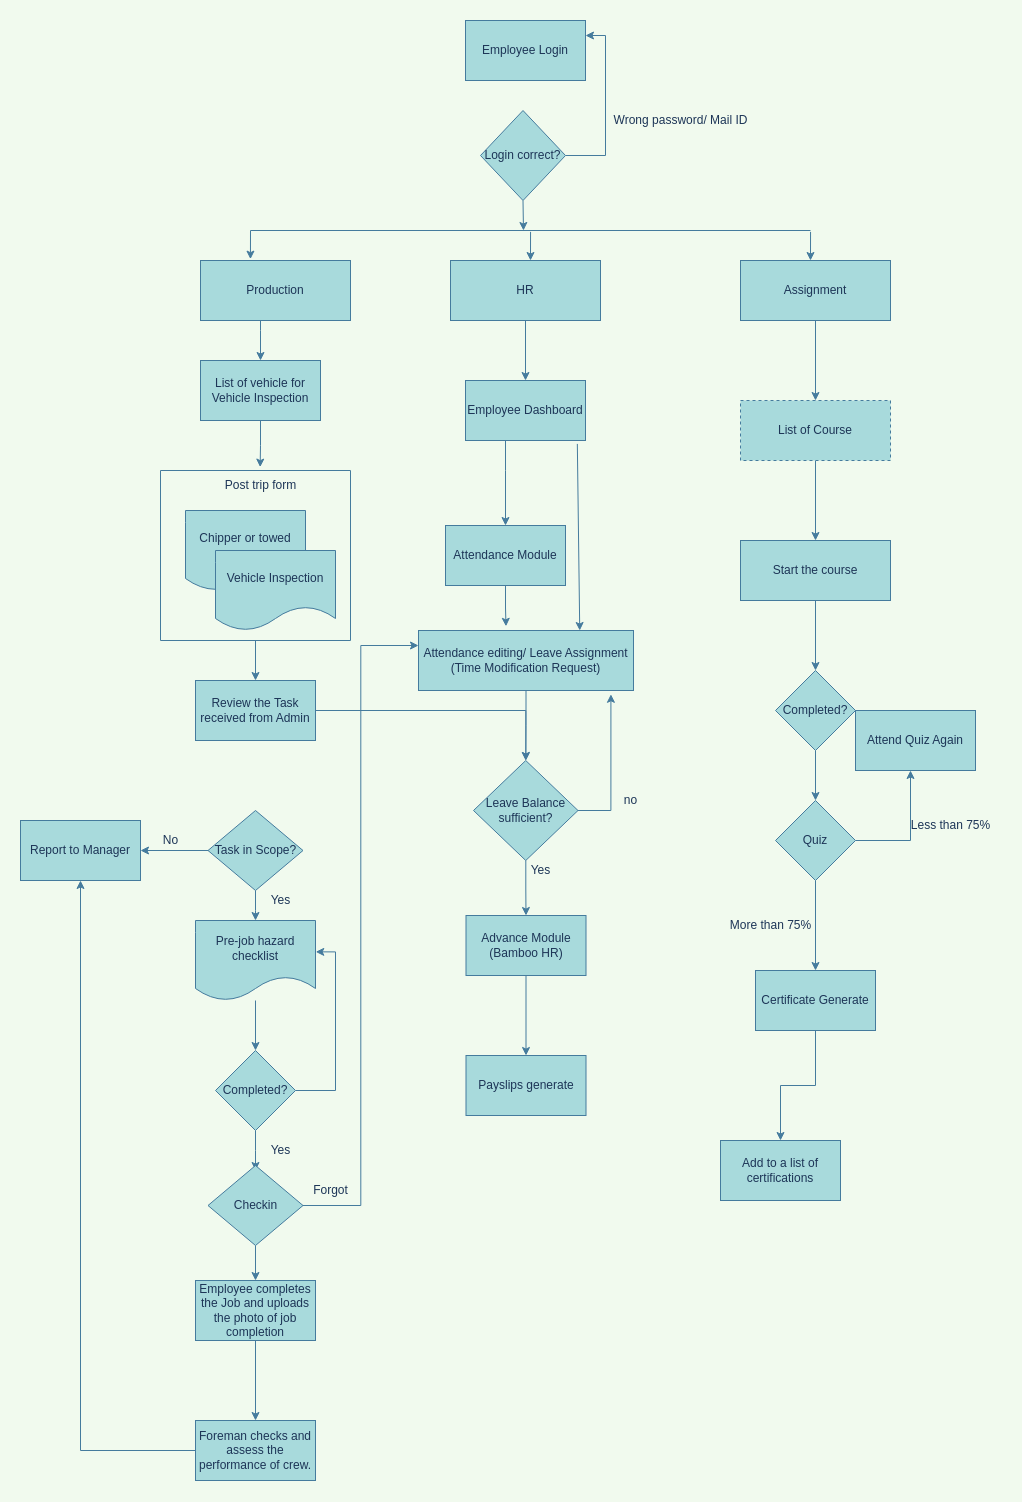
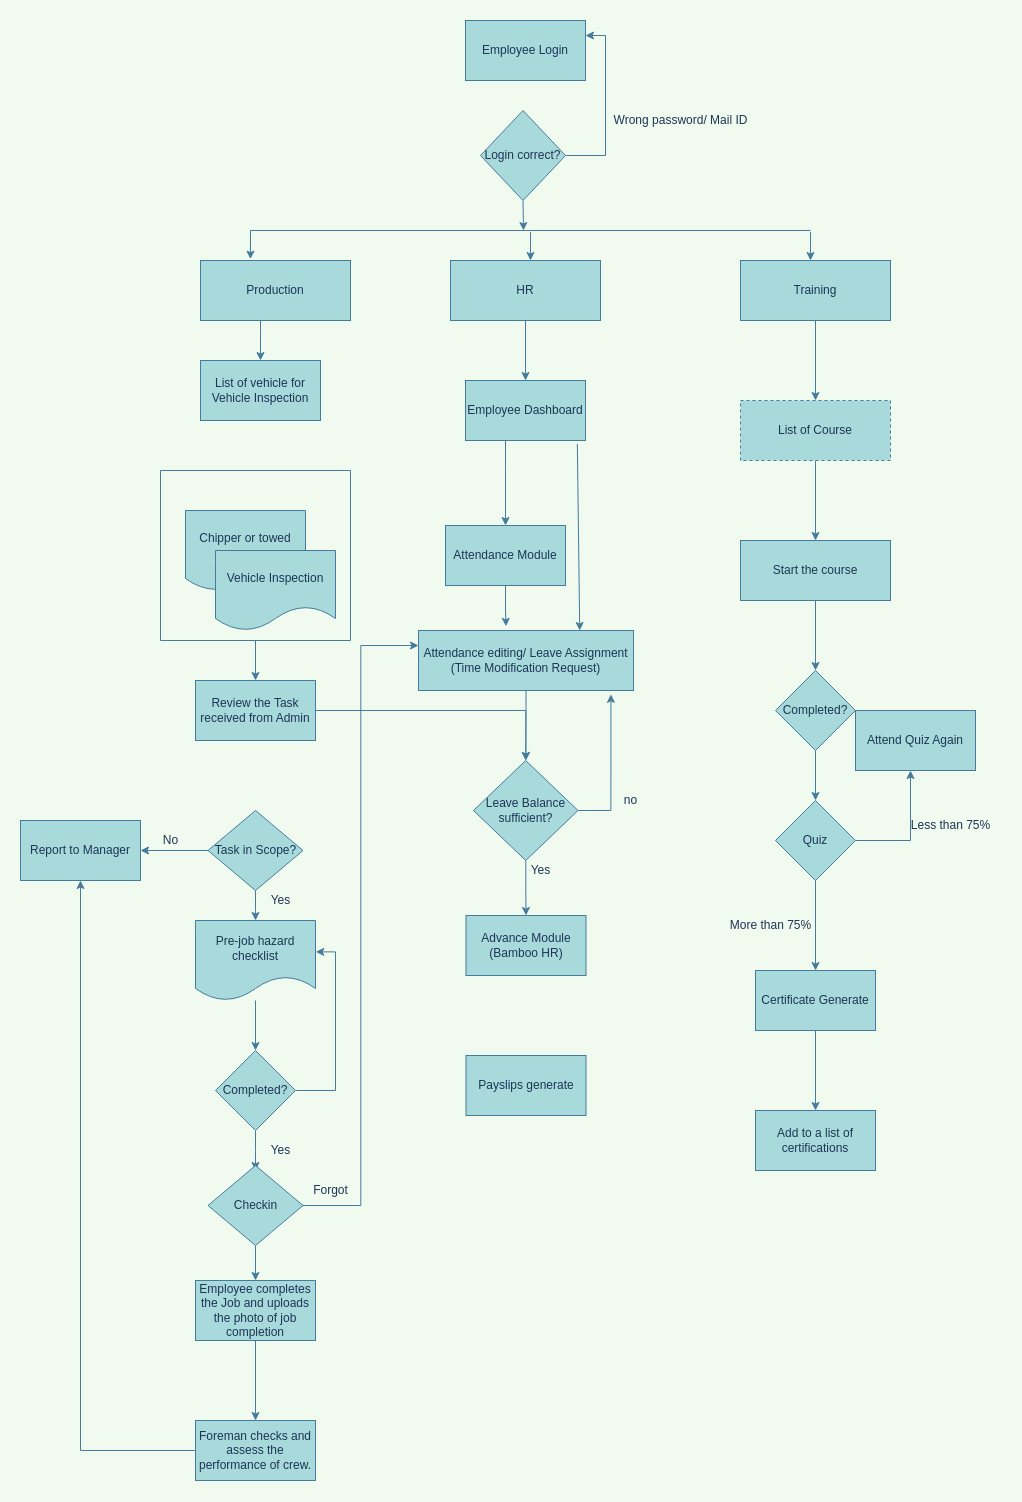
(816, 291) -> (816, 291)
(261, 441) -> none
(261, 486) -> none
(526, 1012) -> none
(781, 1171) -> (816, 1141)
